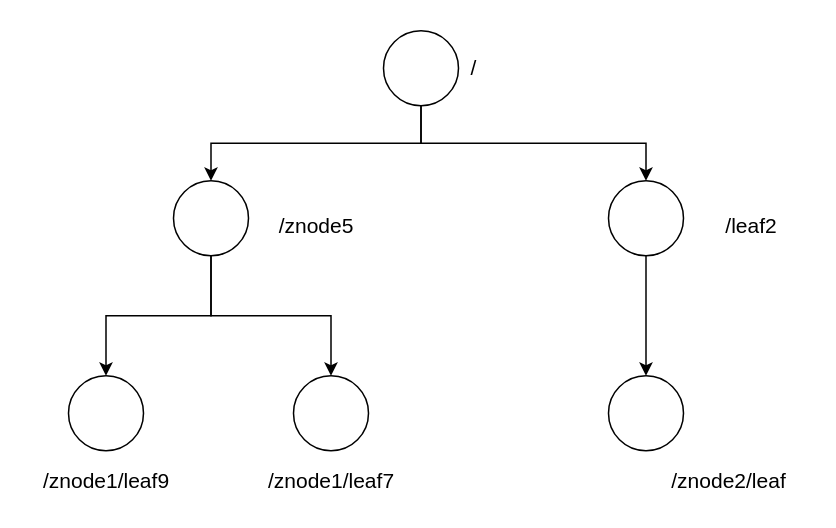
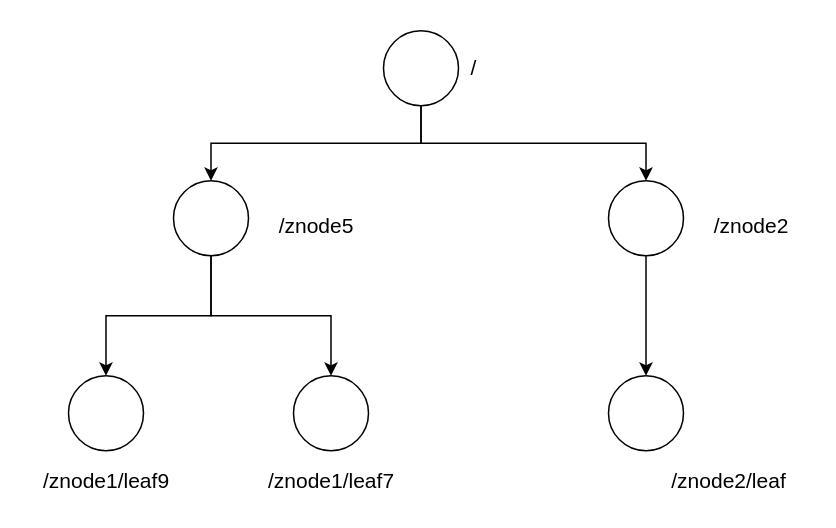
(752, 226) -> (752, 226)
